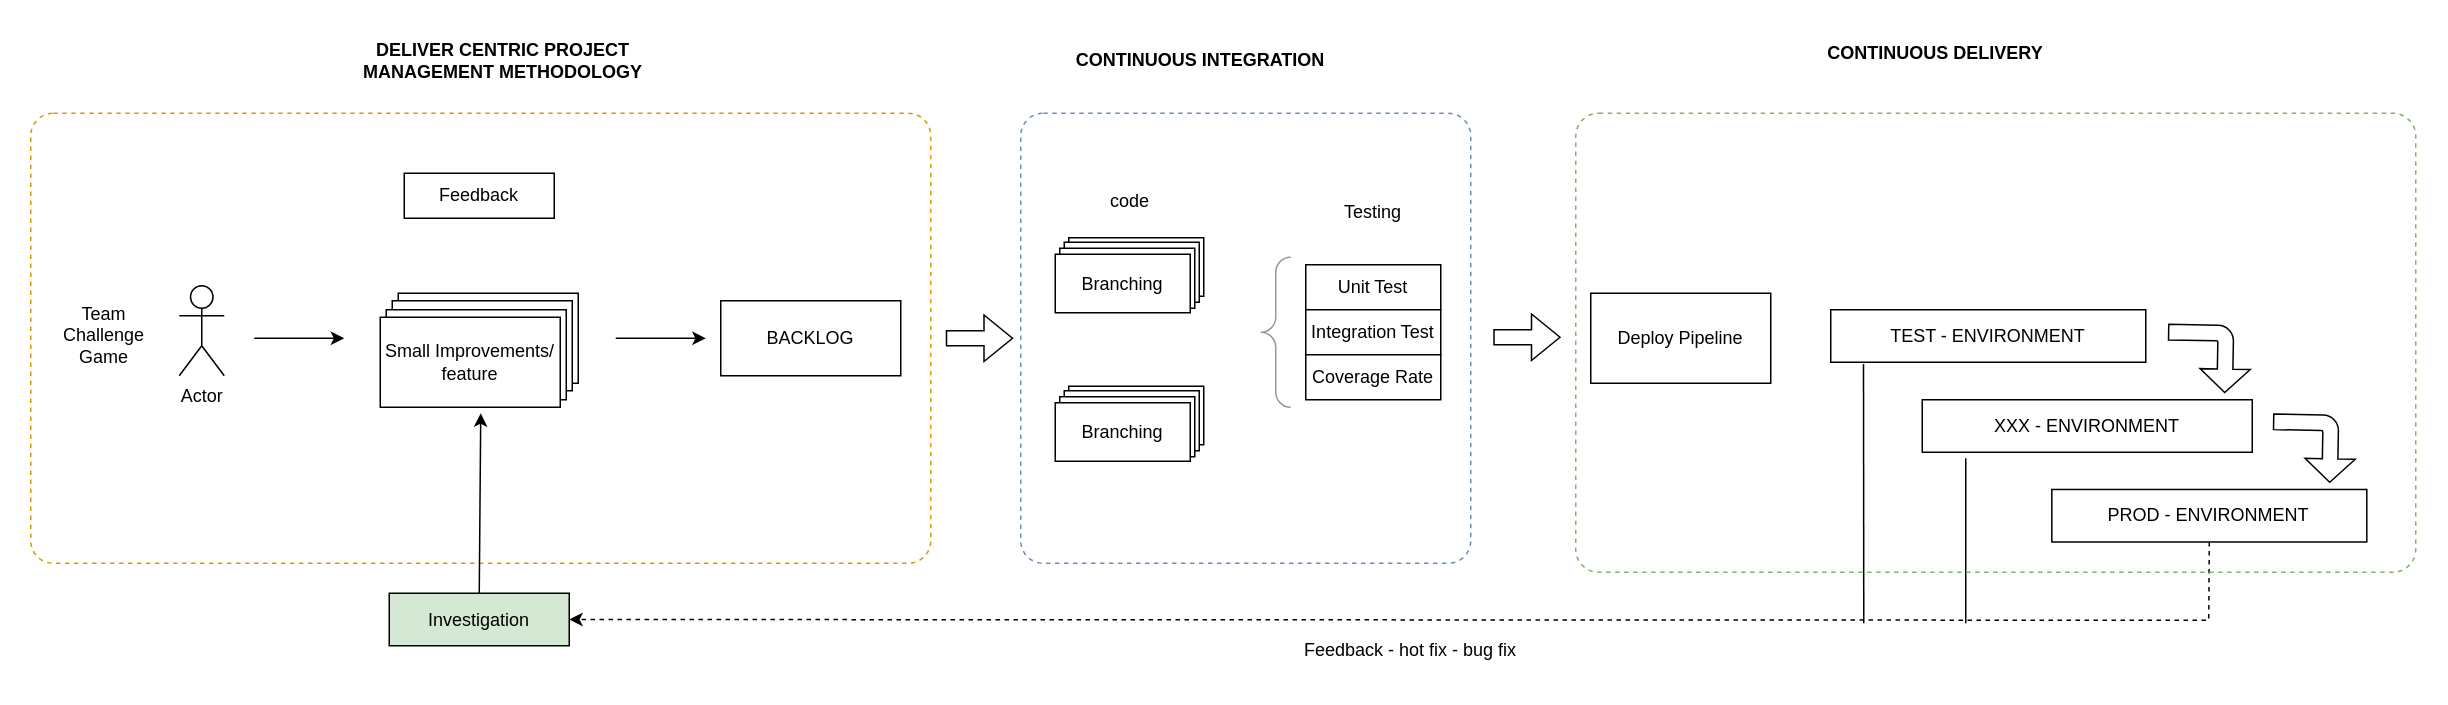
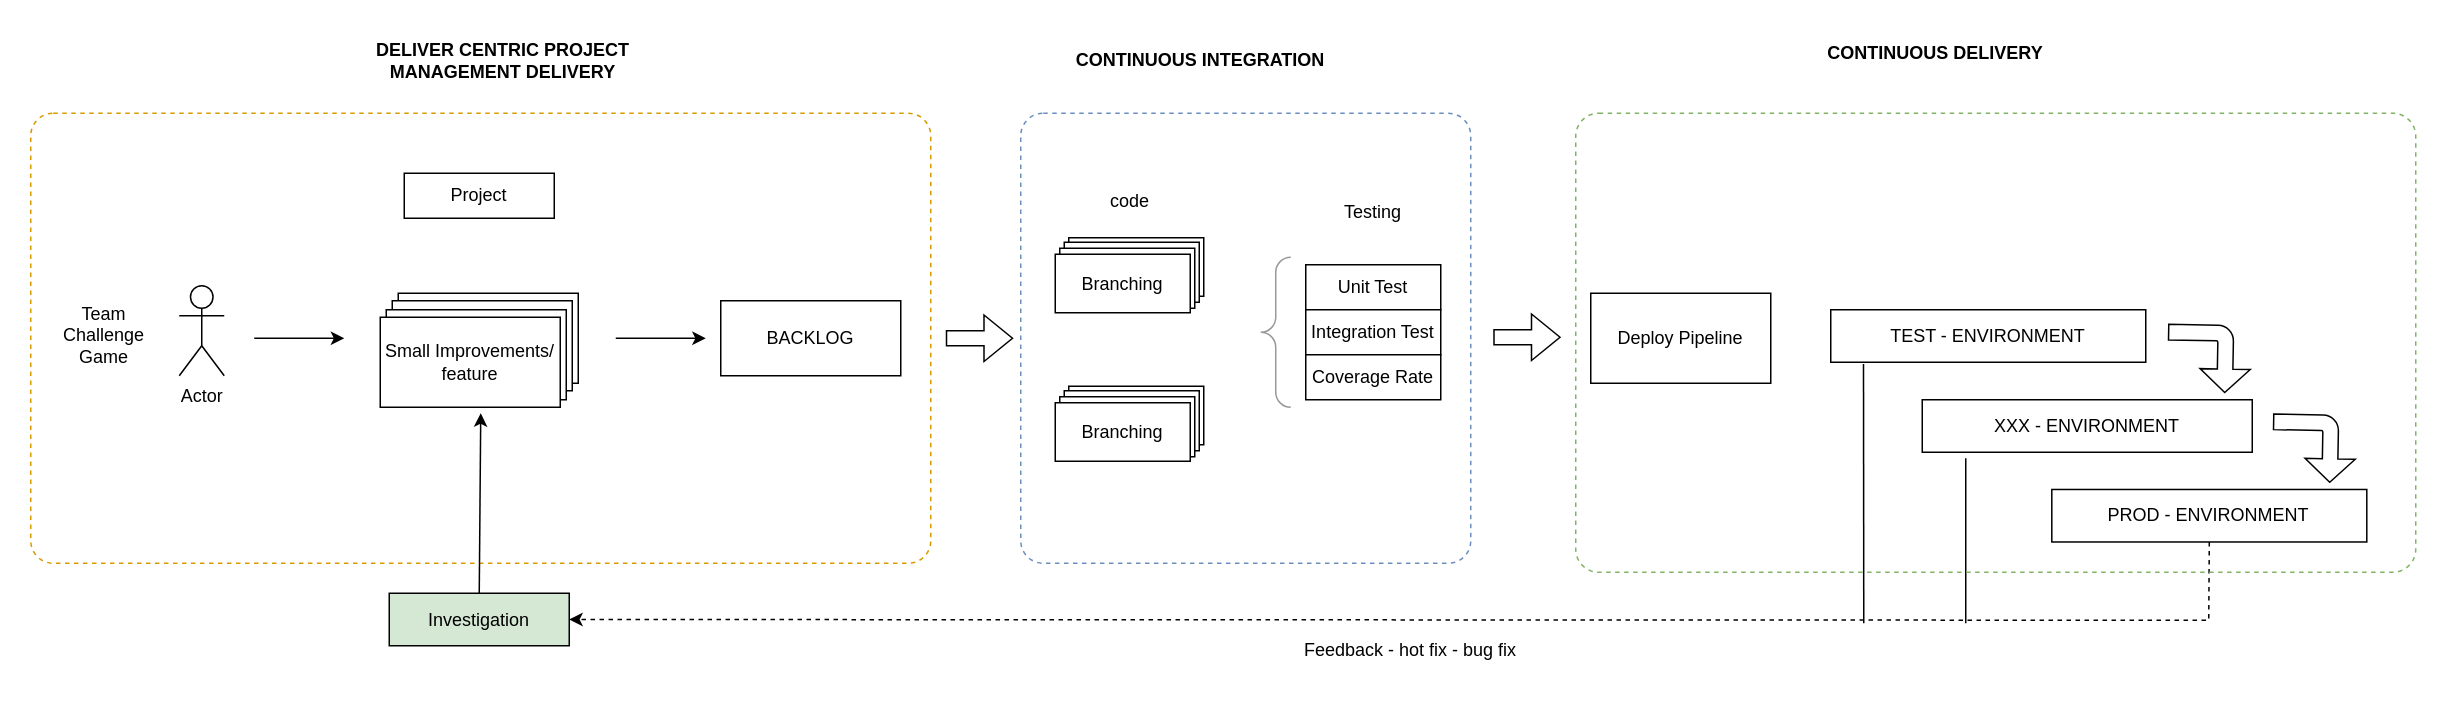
(503, 61) -> (503, 61)
(479, 196) -> (479, 196)
